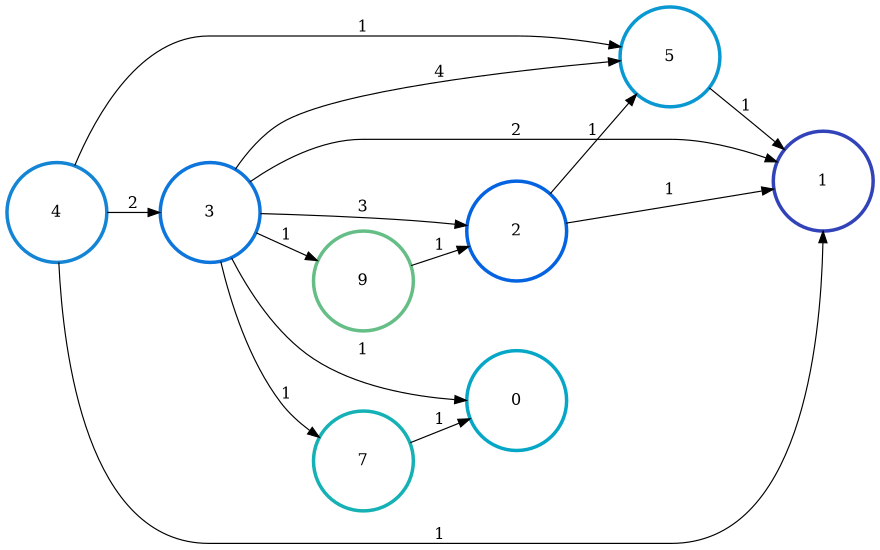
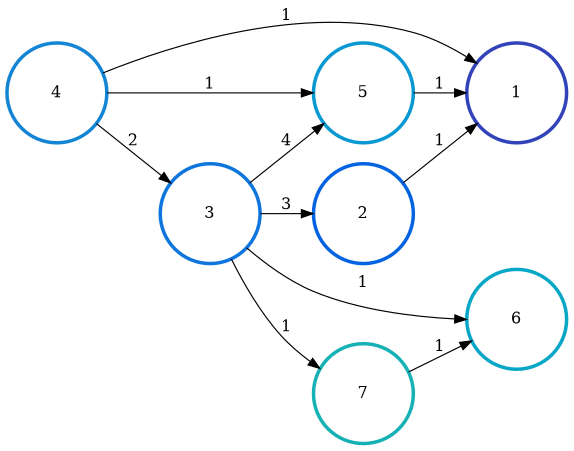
(504, 139) -> none
(589, 148) -> none
(363, 281) -> none
(517, 401) -> (517, 319)
